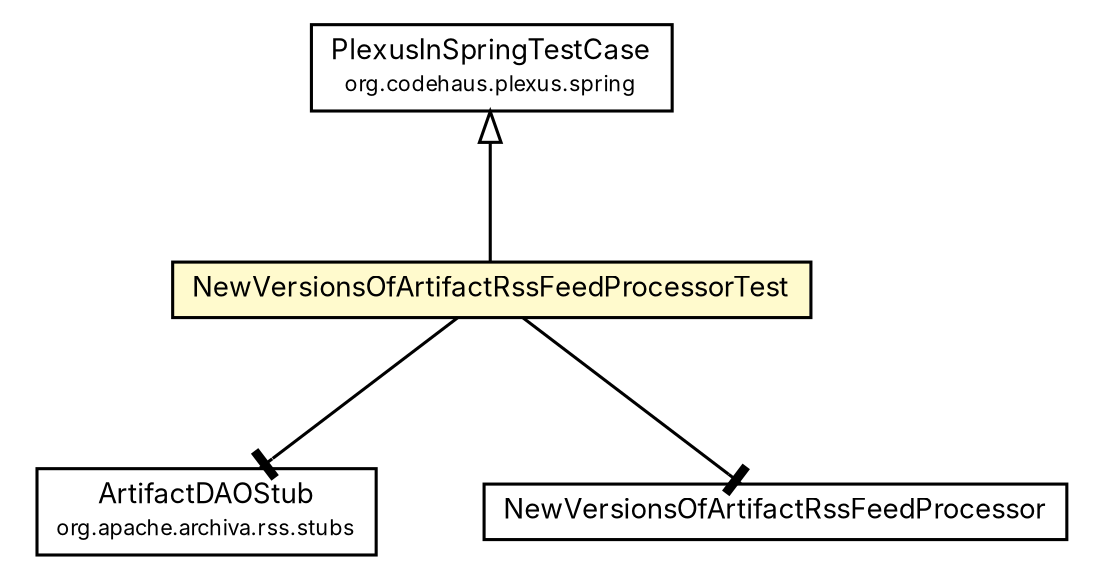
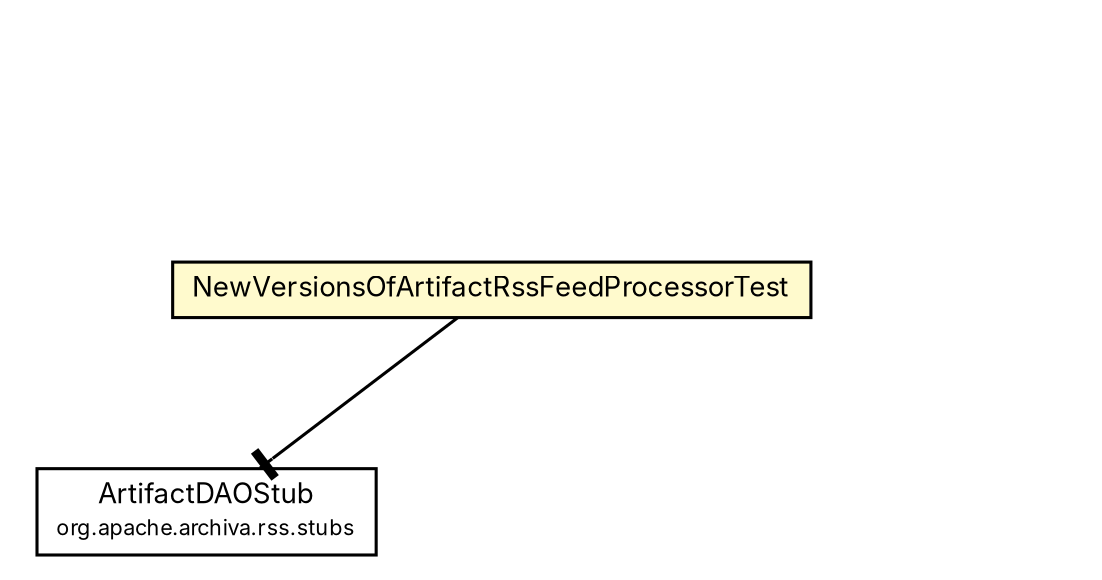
(490, 68) -> none
(774, 512) -> none
